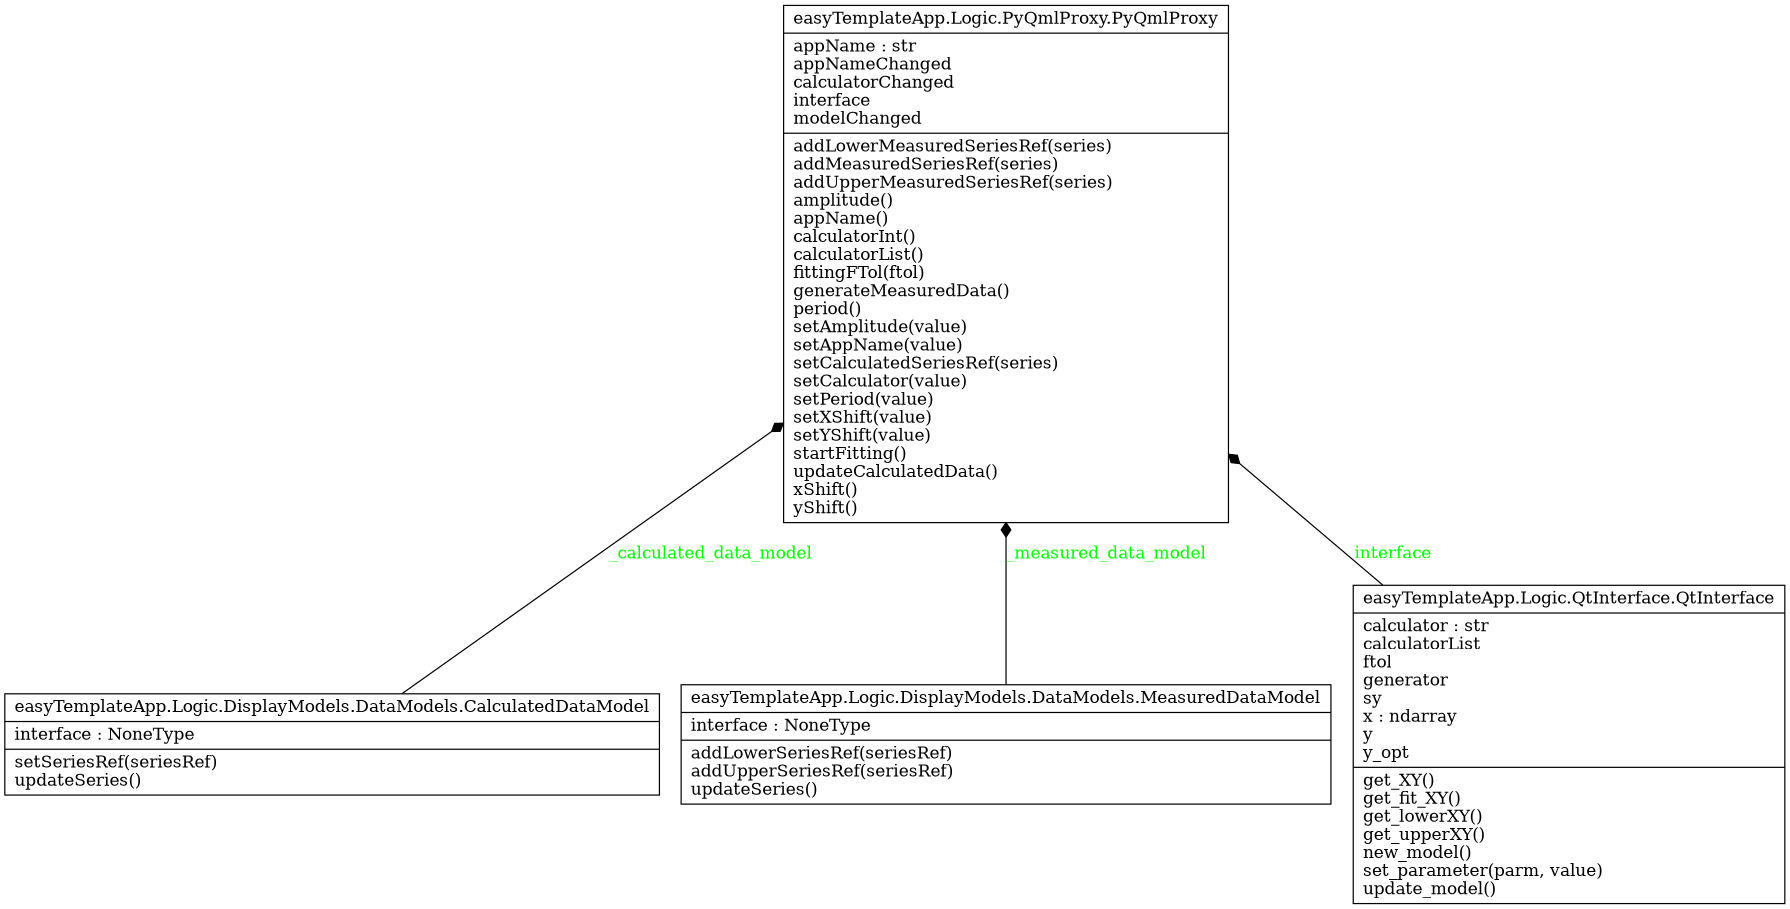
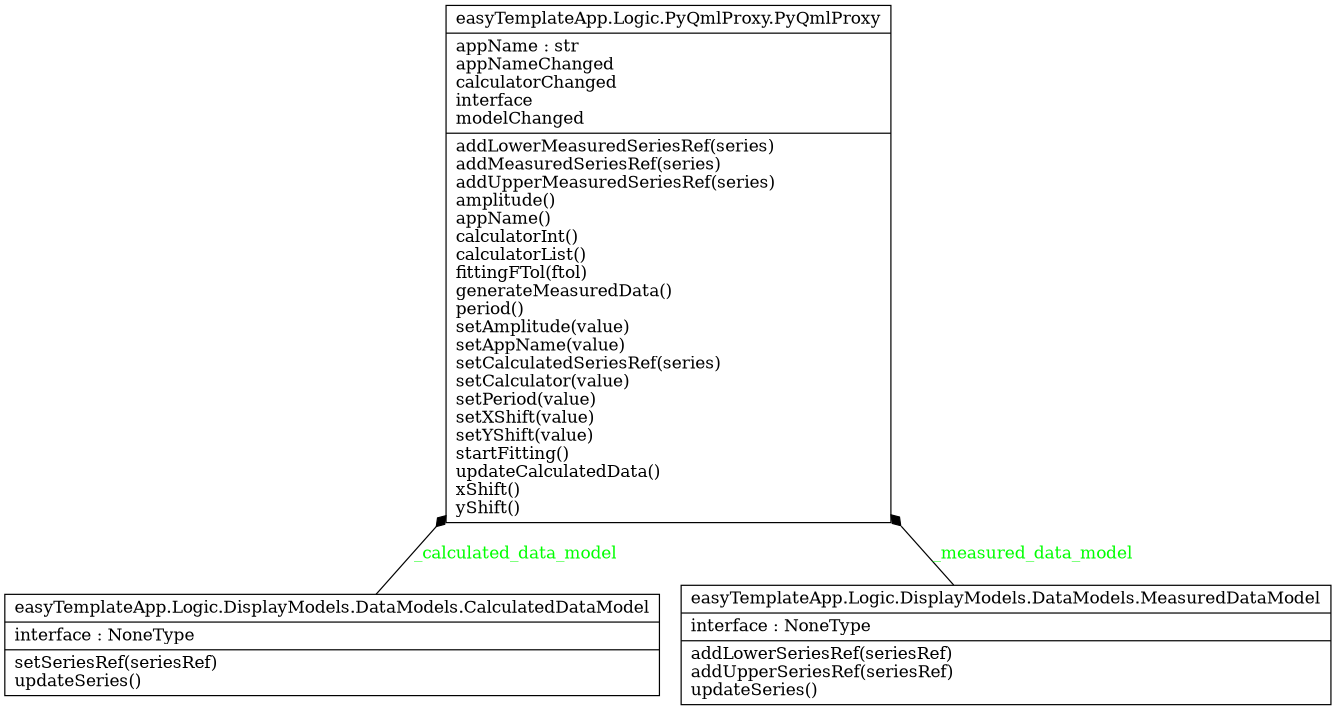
(1569, 744) -> none
